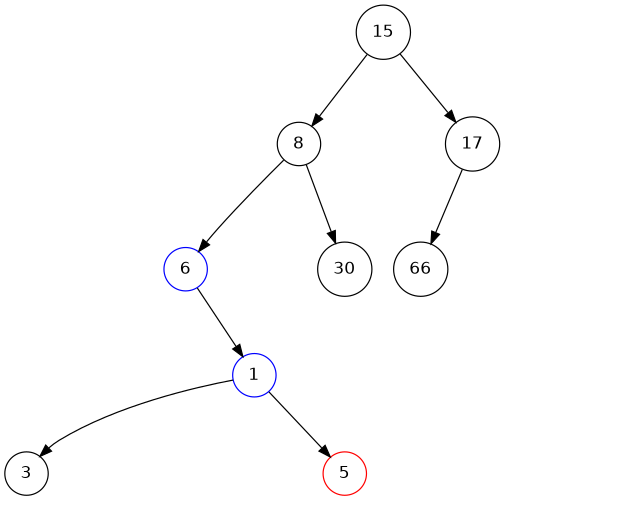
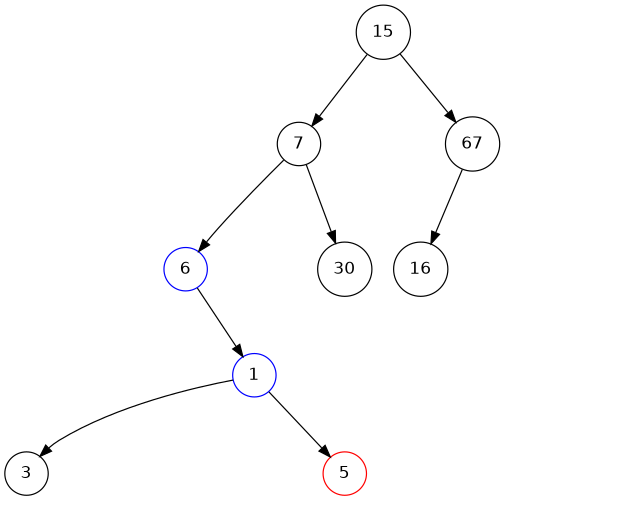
(299, 144) -> (299, 144)
(473, 144) -> (473, 144)
(421, 269) -> (421, 269)
